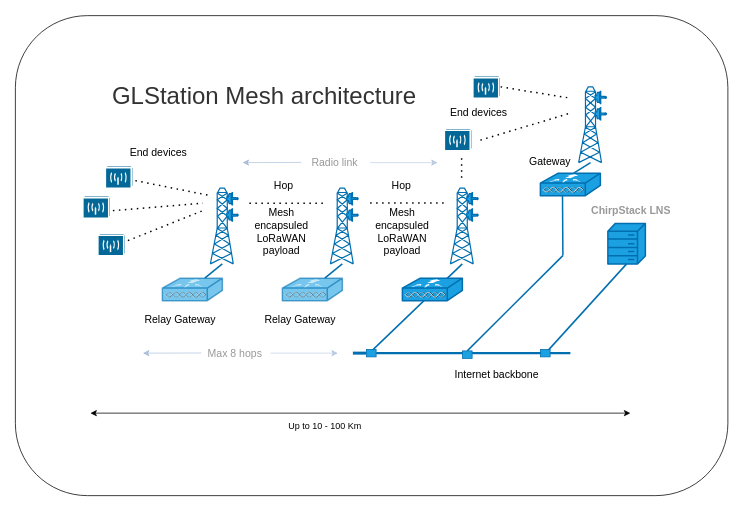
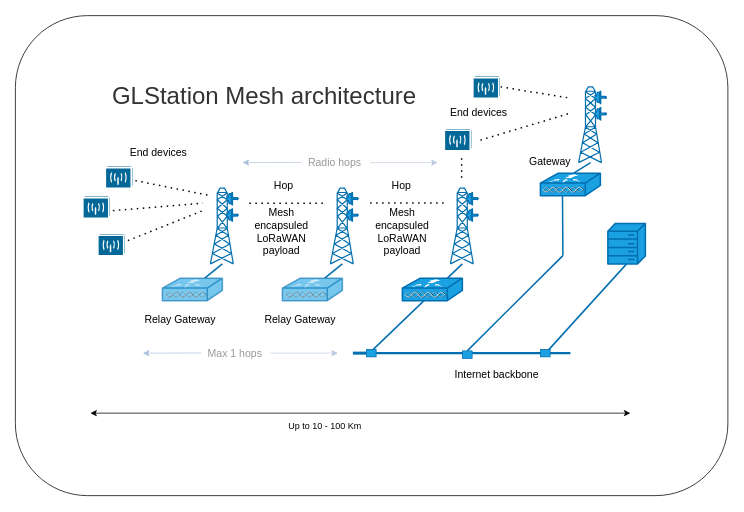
(335, 162) -> (335, 162)
(631, 210) -> none
(235, 353) -> (235, 353)
